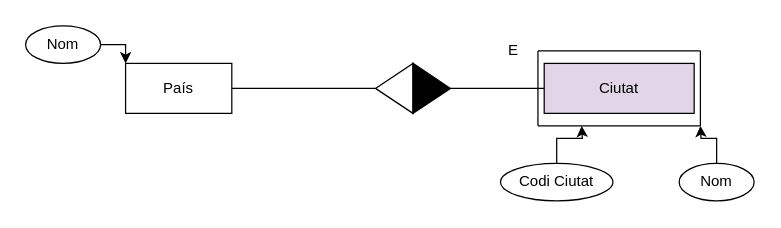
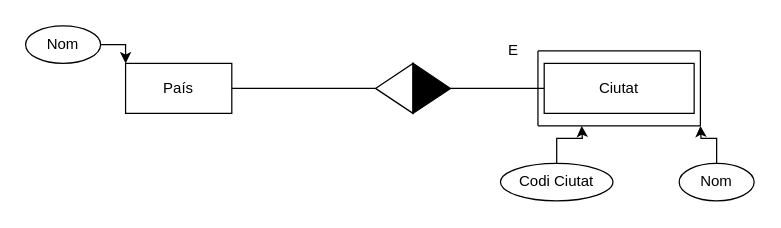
(619, 88) -> (619, 88)
